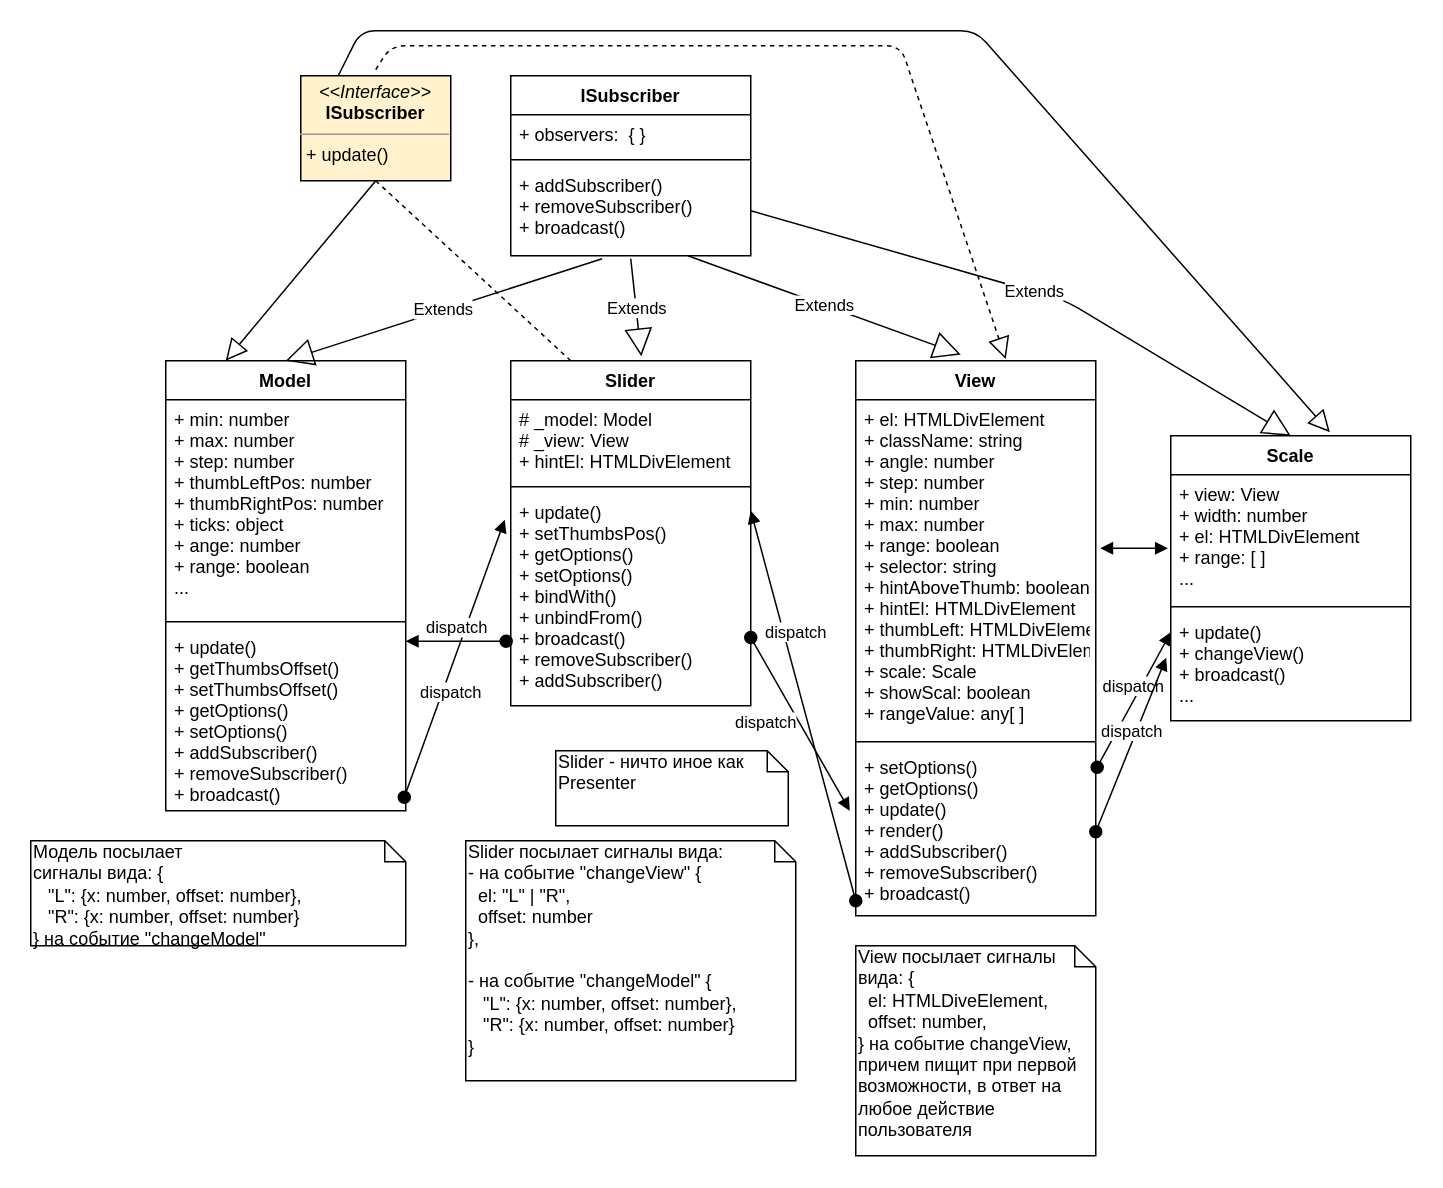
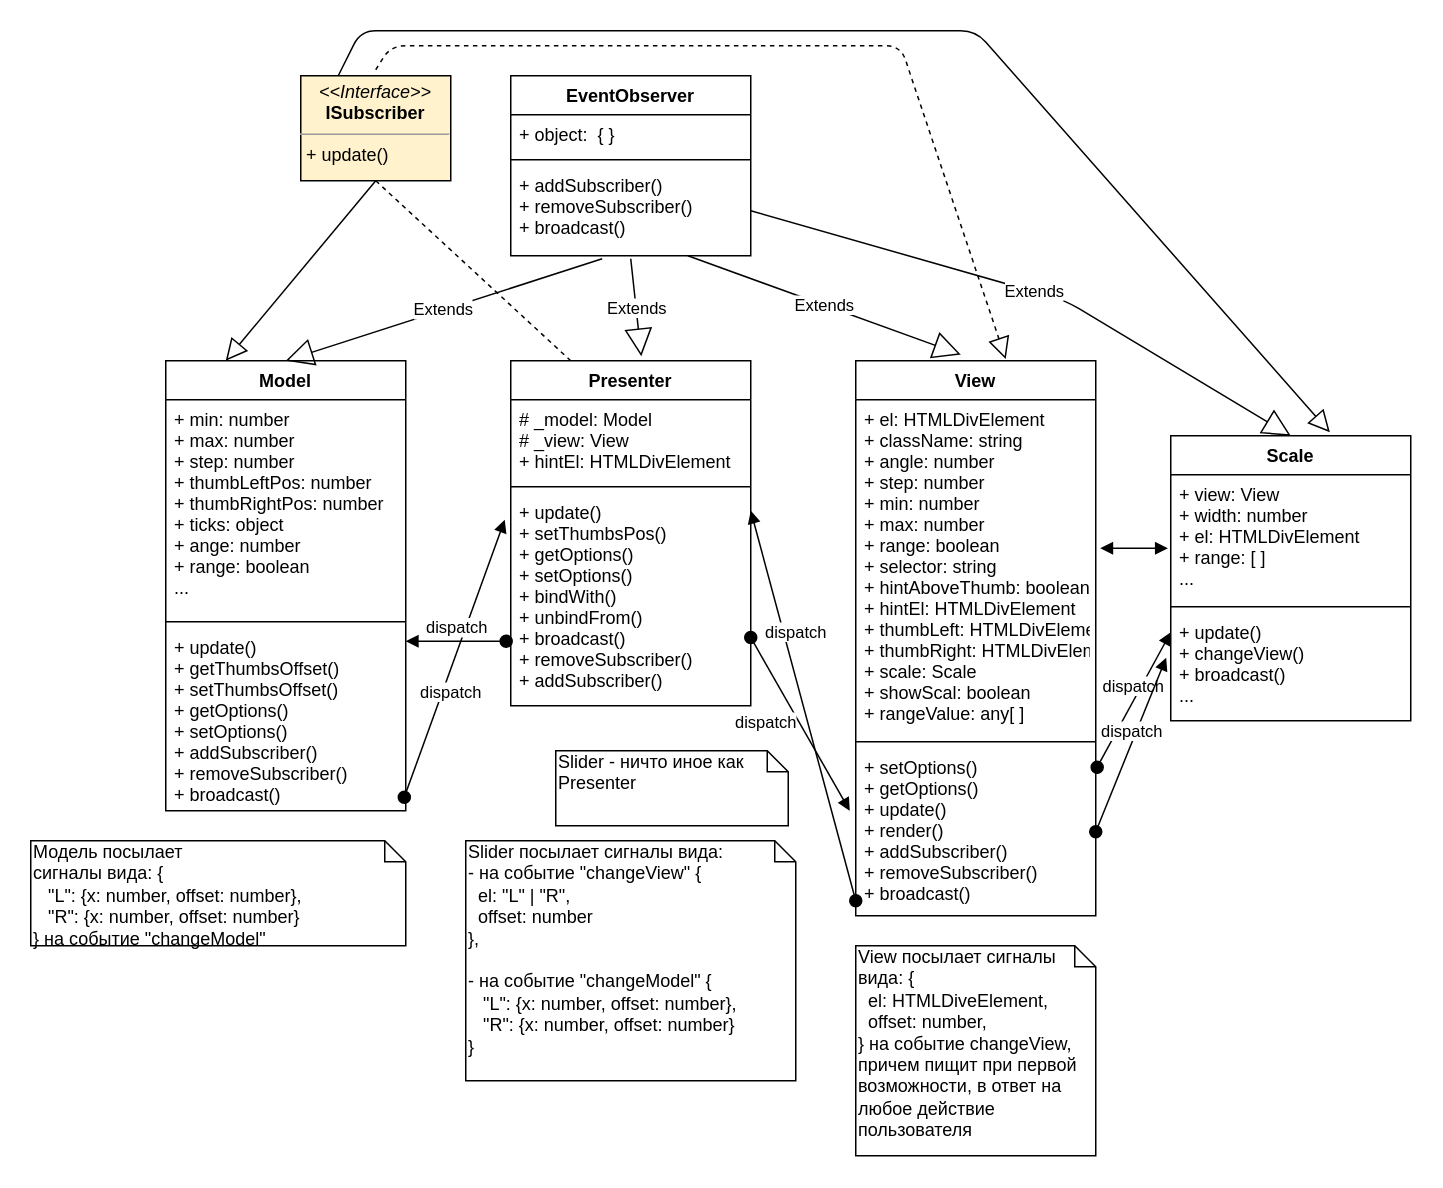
(630, 96) -> (630, 96)
(595, 135) -> (580, 135)
(630, 381) -> (630, 381)
